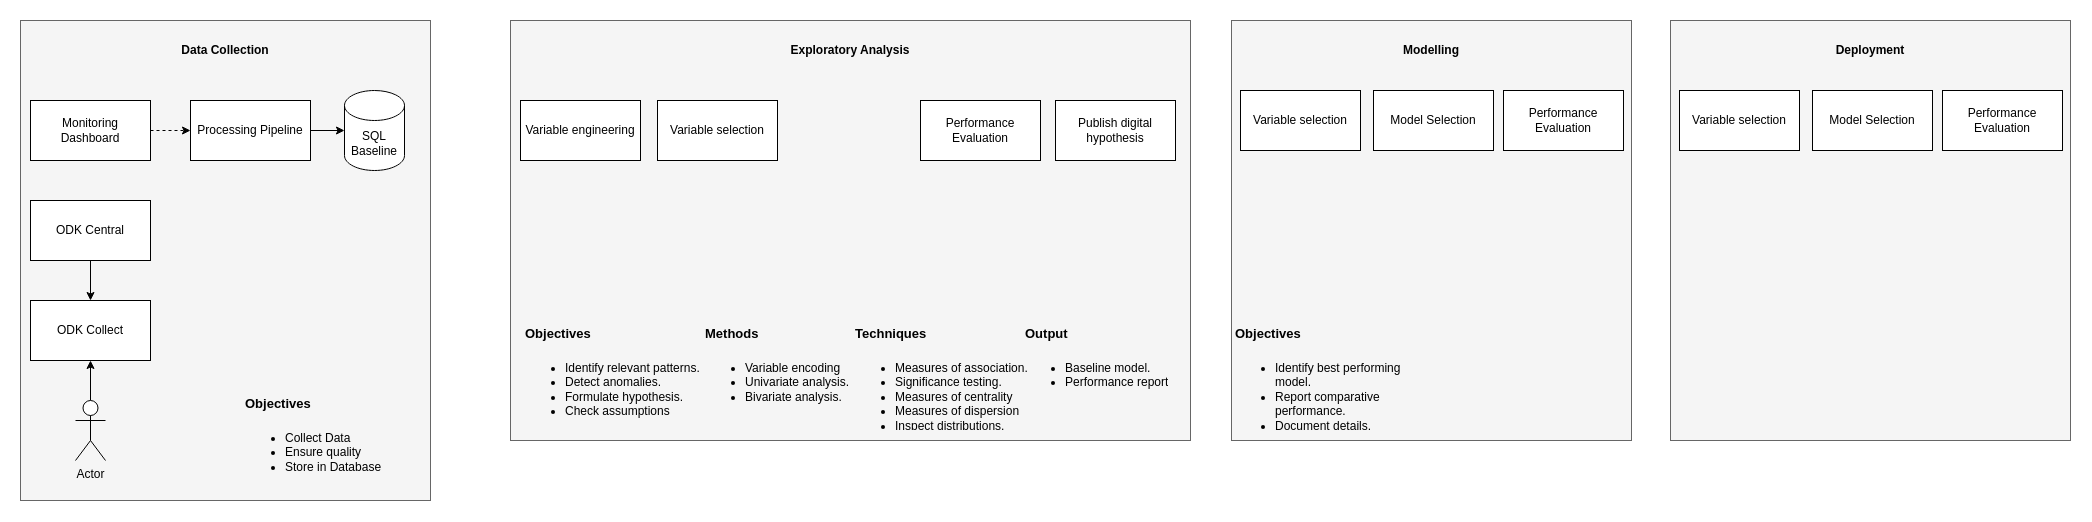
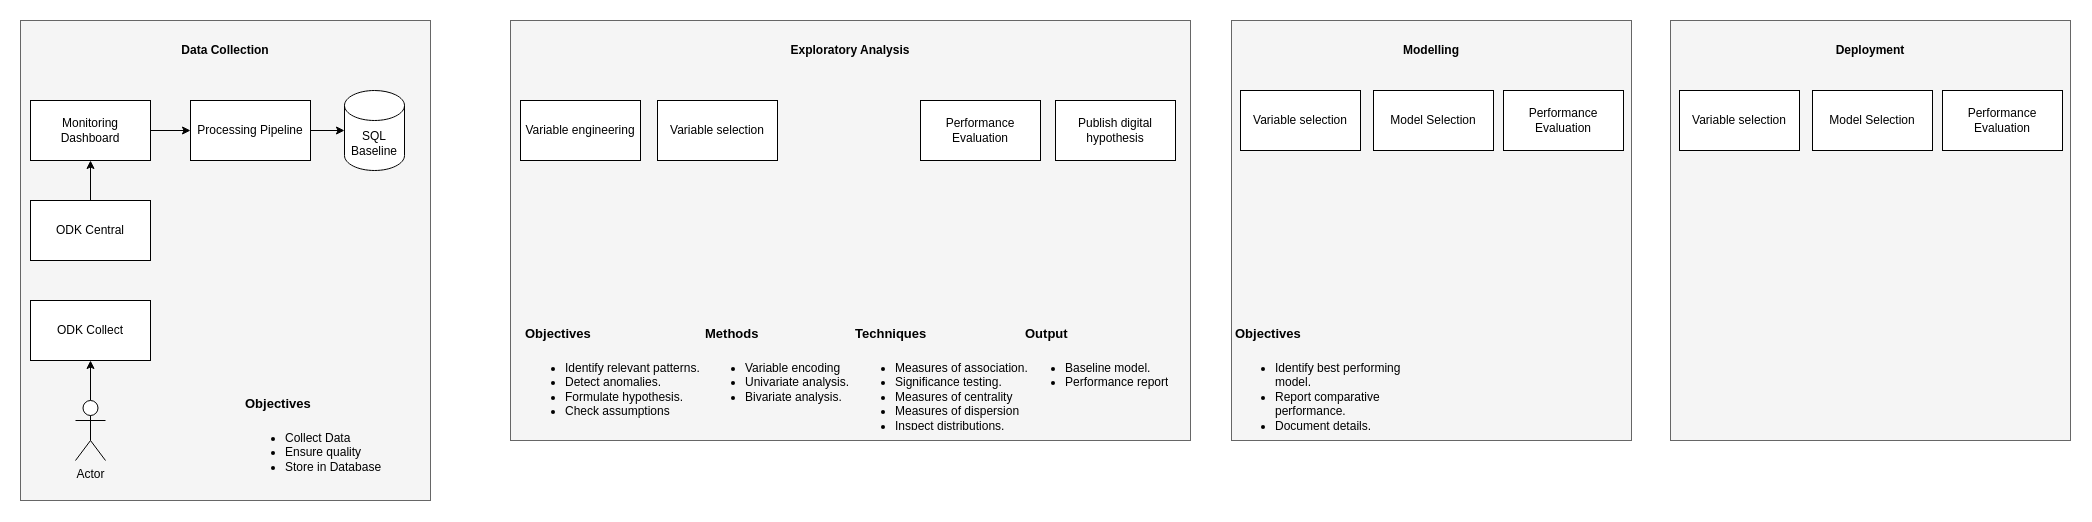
(167, 131) -> (167, 131)
(91, 277) -> (91, 184)
